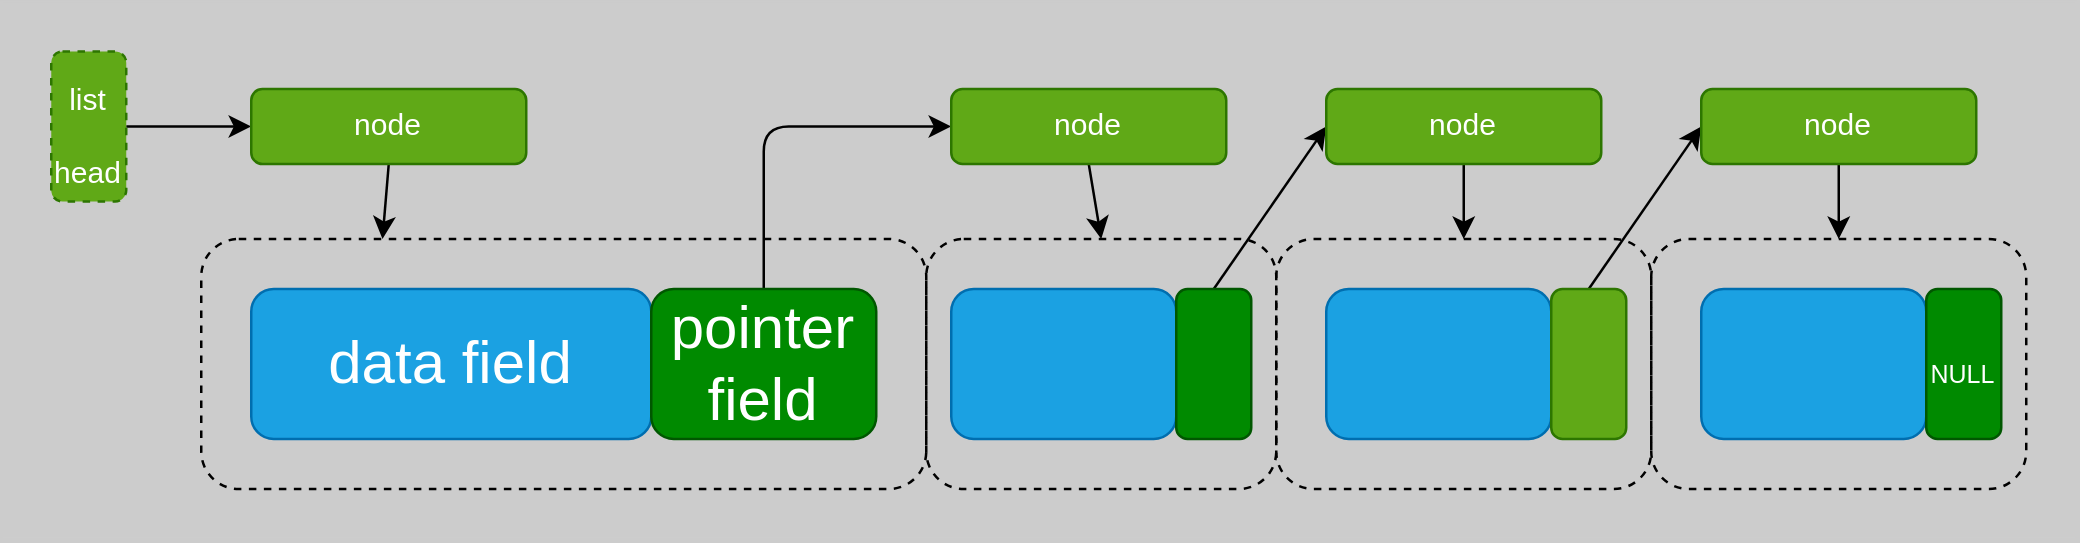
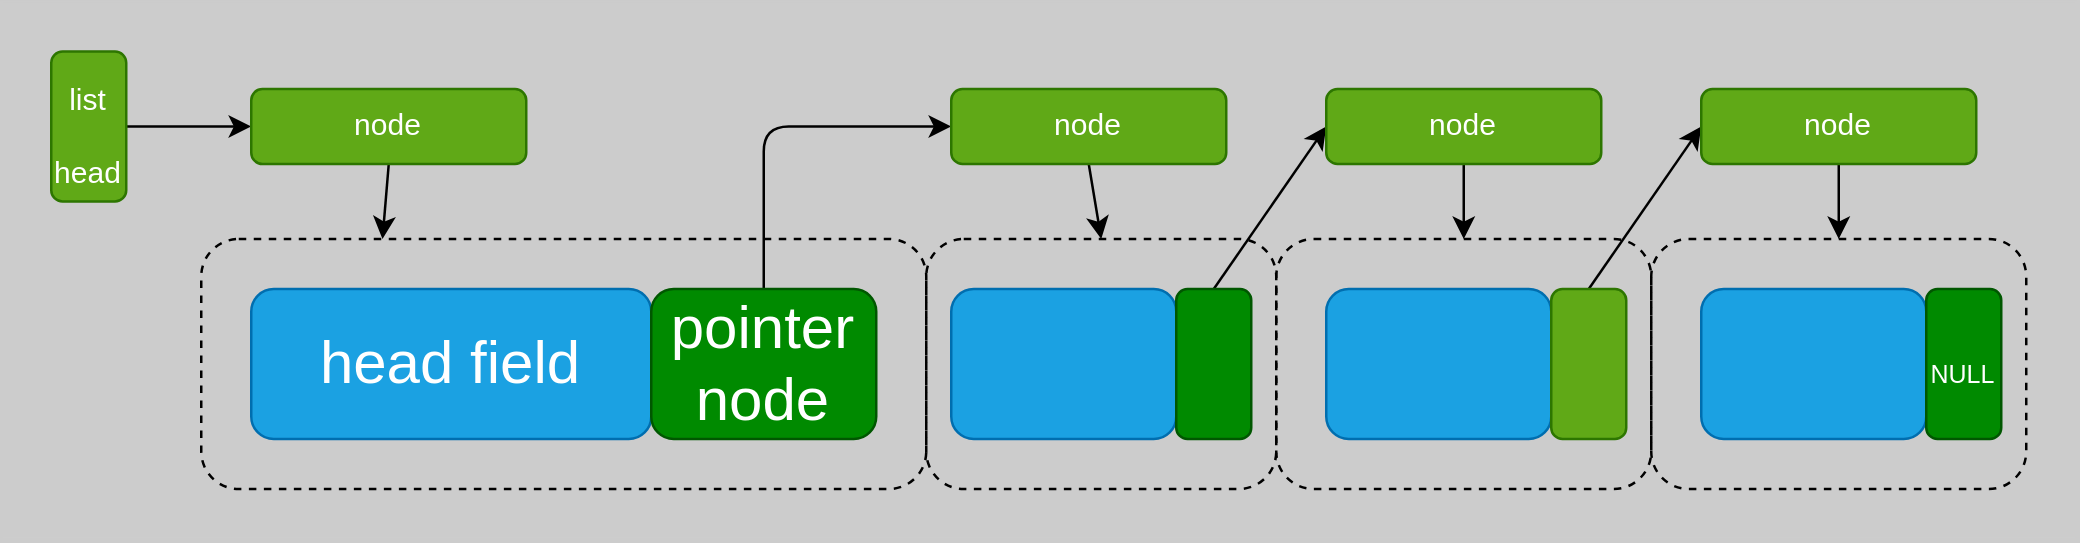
(89, 126) -> (89, 126)
(451, 364) -> (451, 364)
(764, 364) -> (764, 364)
